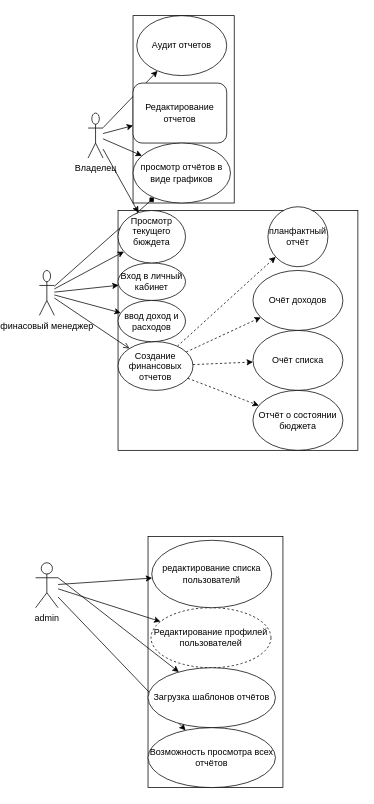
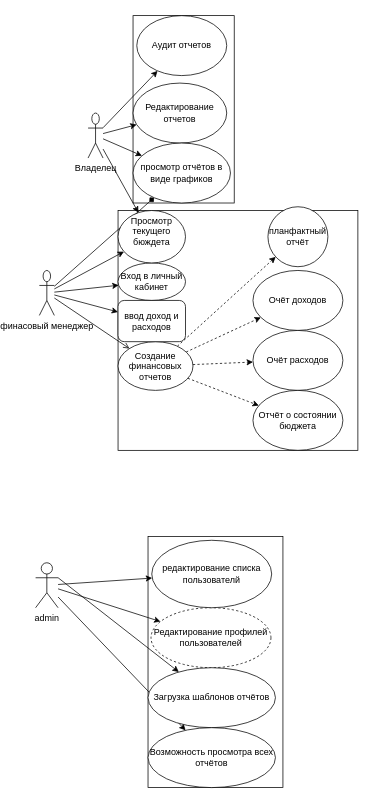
(180, 113) -> (180, 113)
(152, 321) -> (152, 321)
(298, 360) -> (298, 360)
